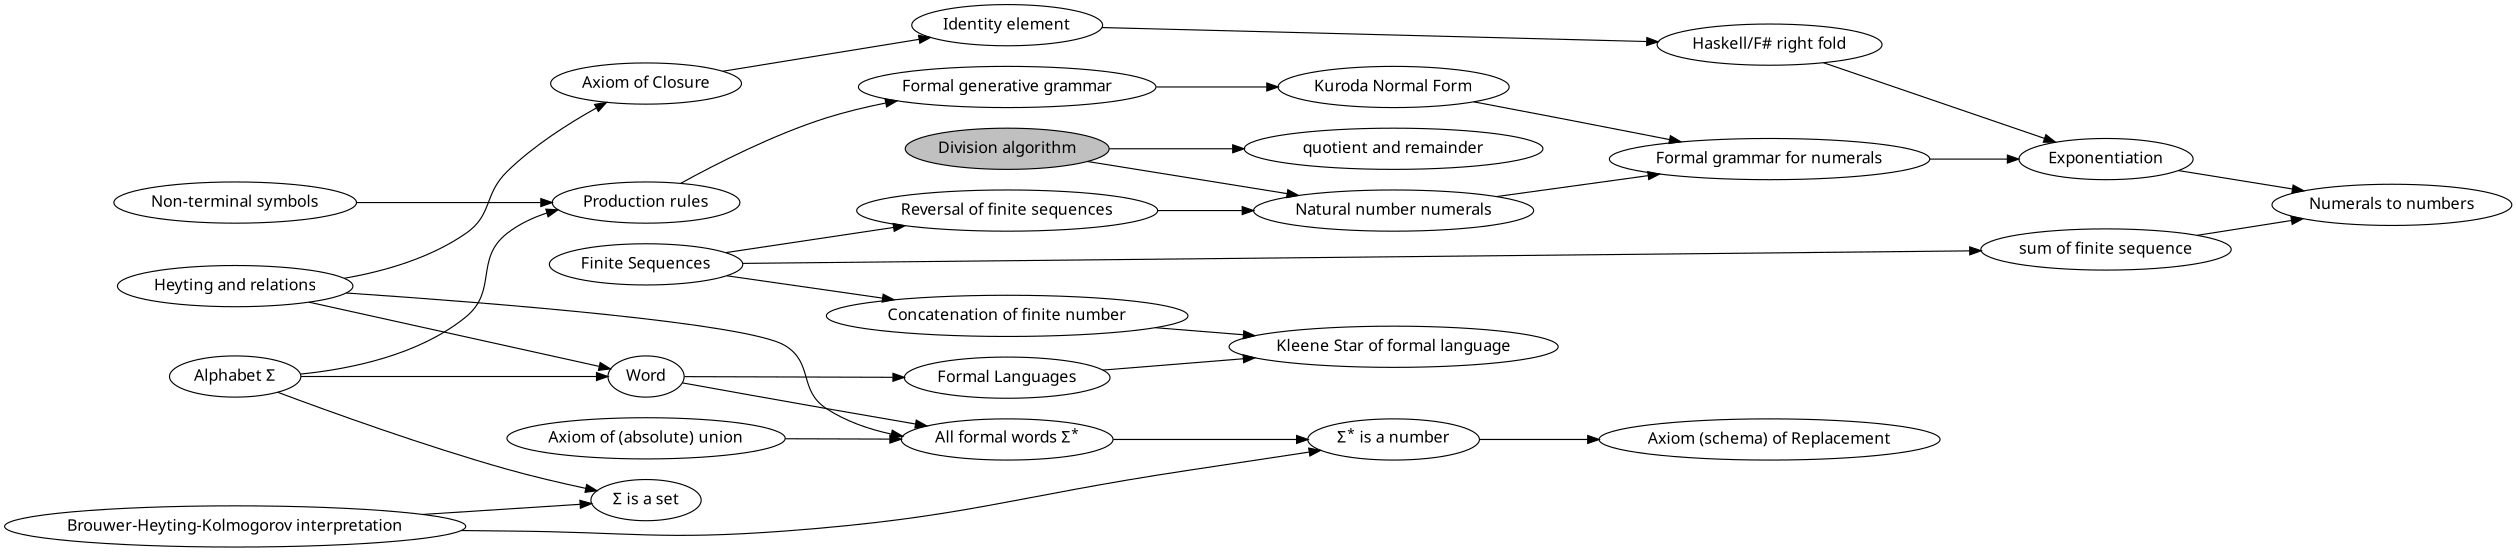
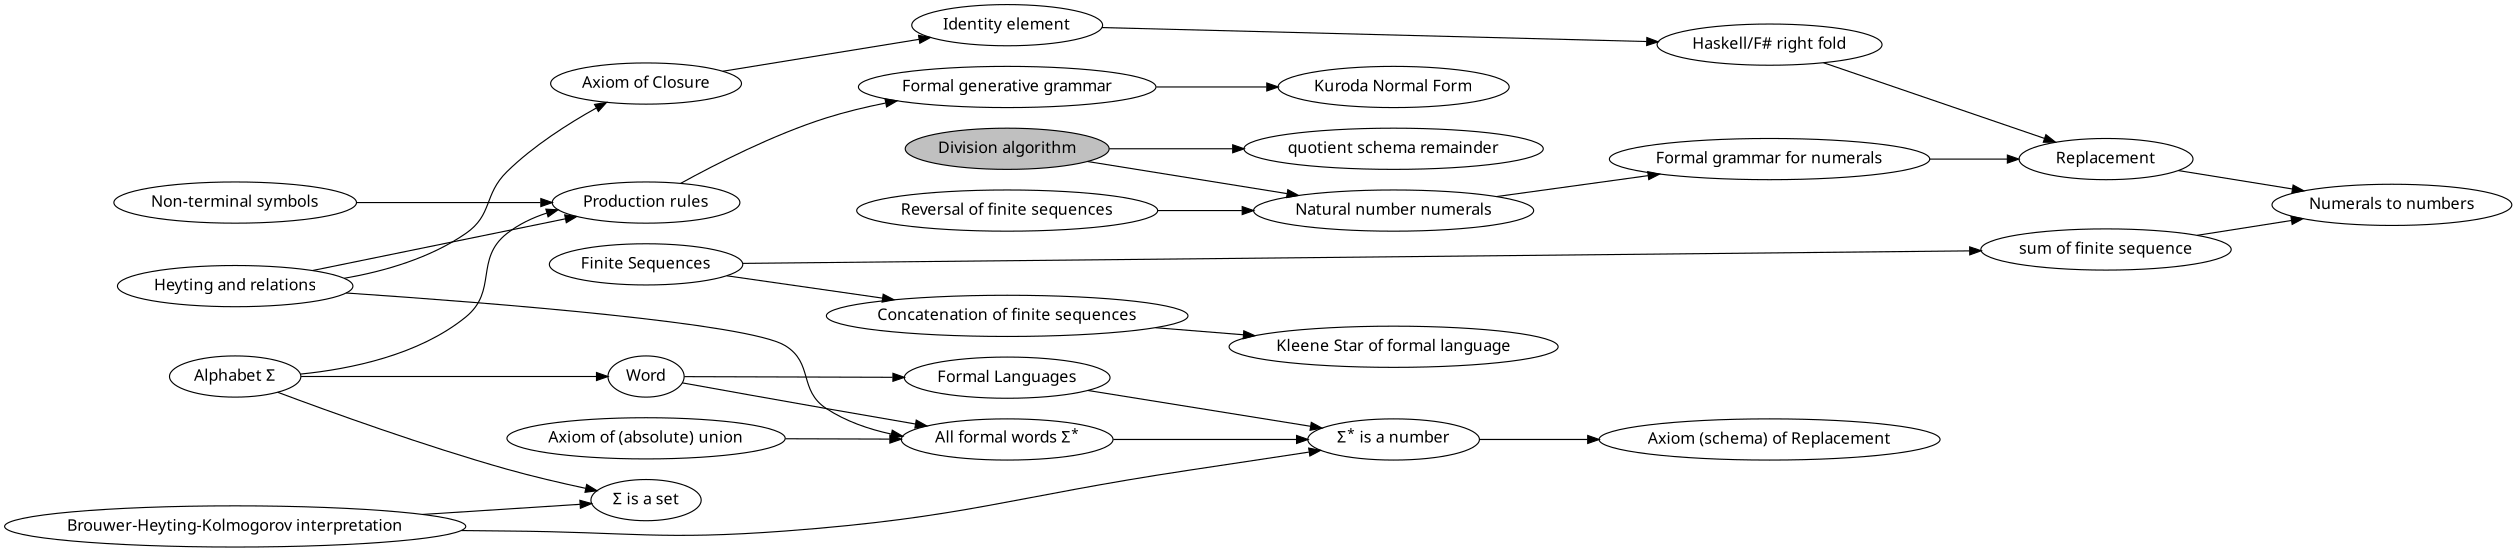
(1572, 121) -> none
(1394, 149) -> (1394, 149)
(2106, 159) -> (2106, 159)
(810, 240) -> none
(1007, 316) -> (1007, 316)
(454, 334) -> (426, 247)
(1173, 364) -> (1199, 408)
